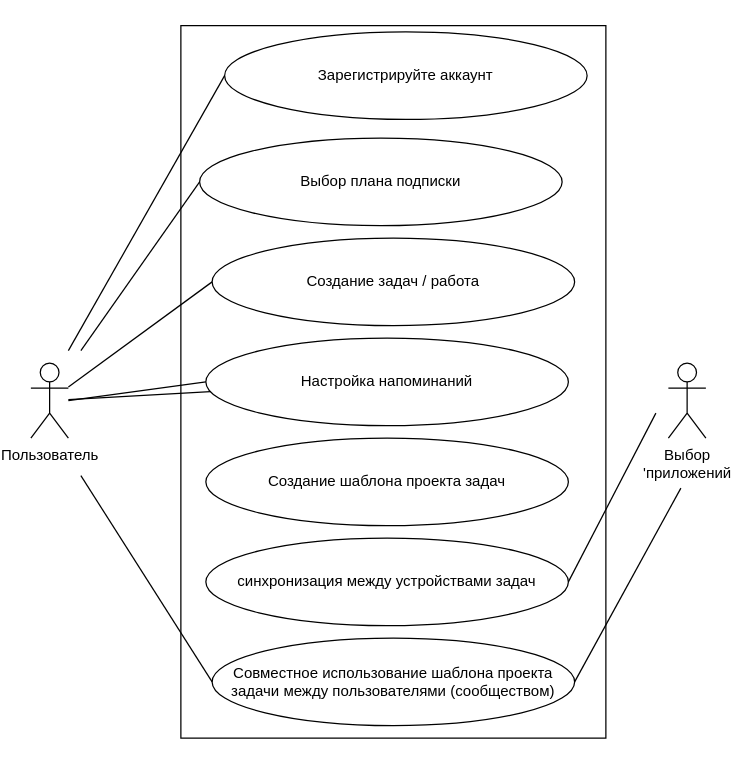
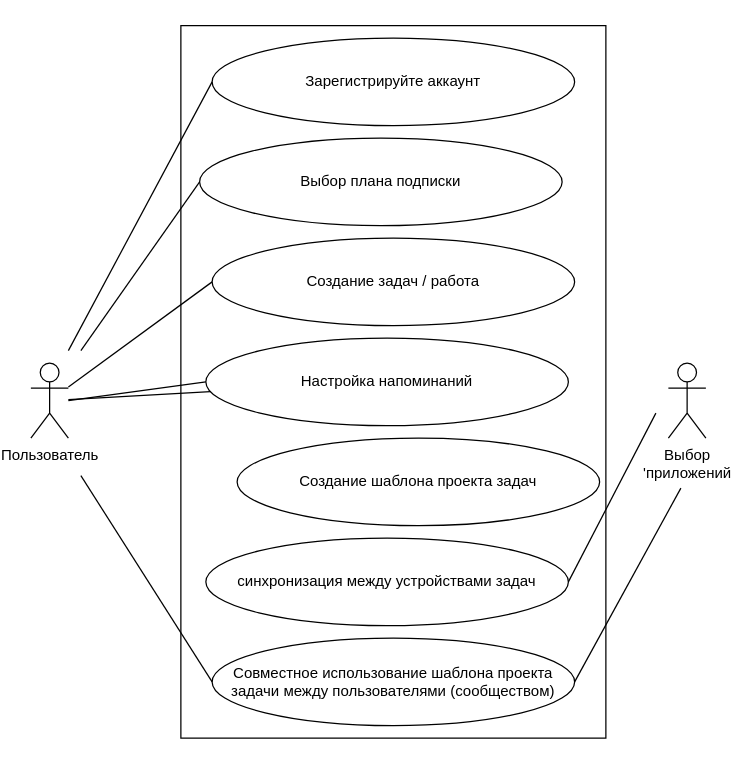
(406, 76) -> (393, 82)
(387, 482) -> (418, 482)
